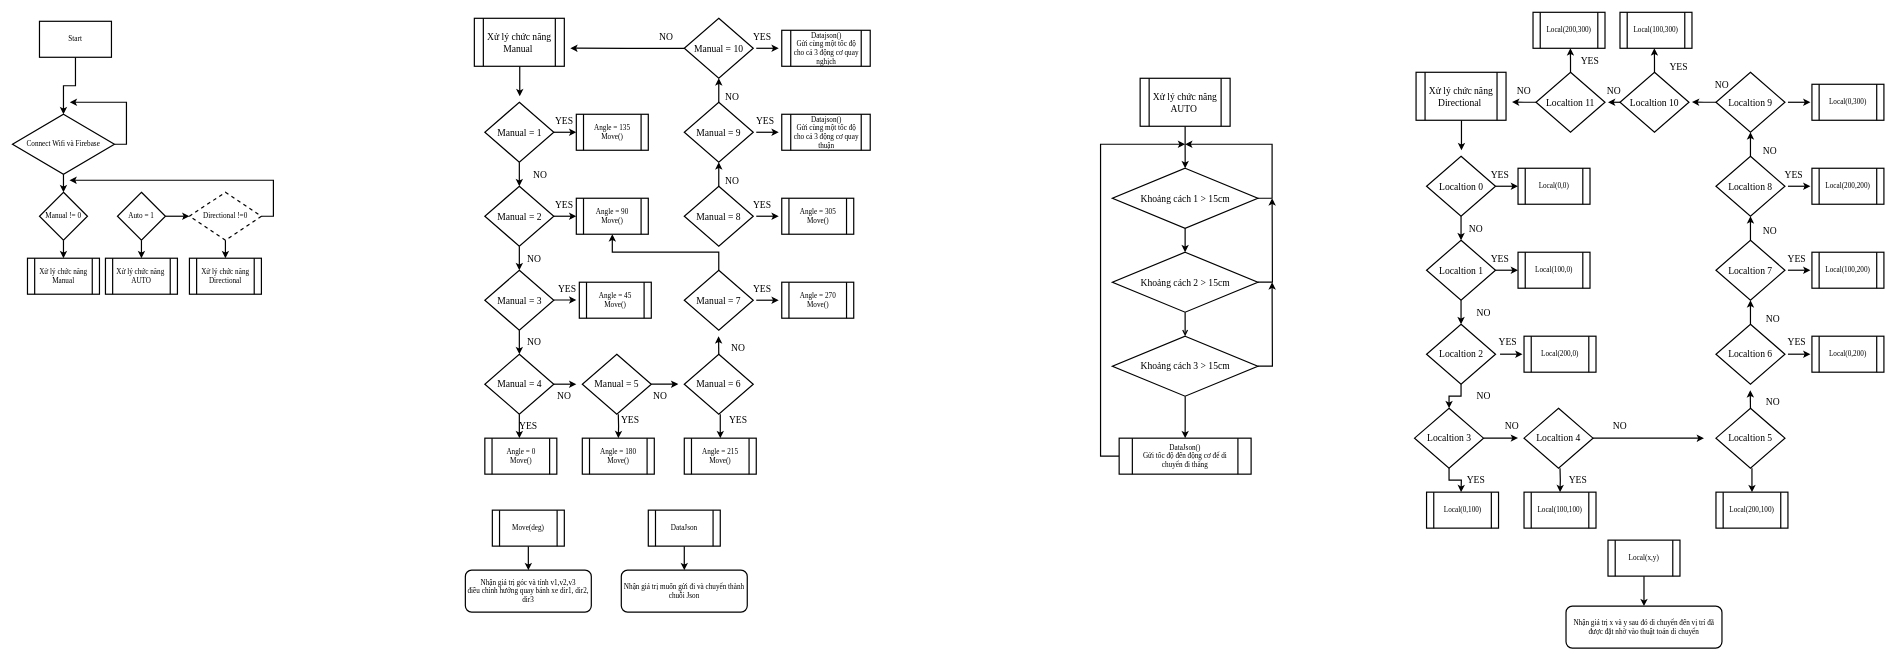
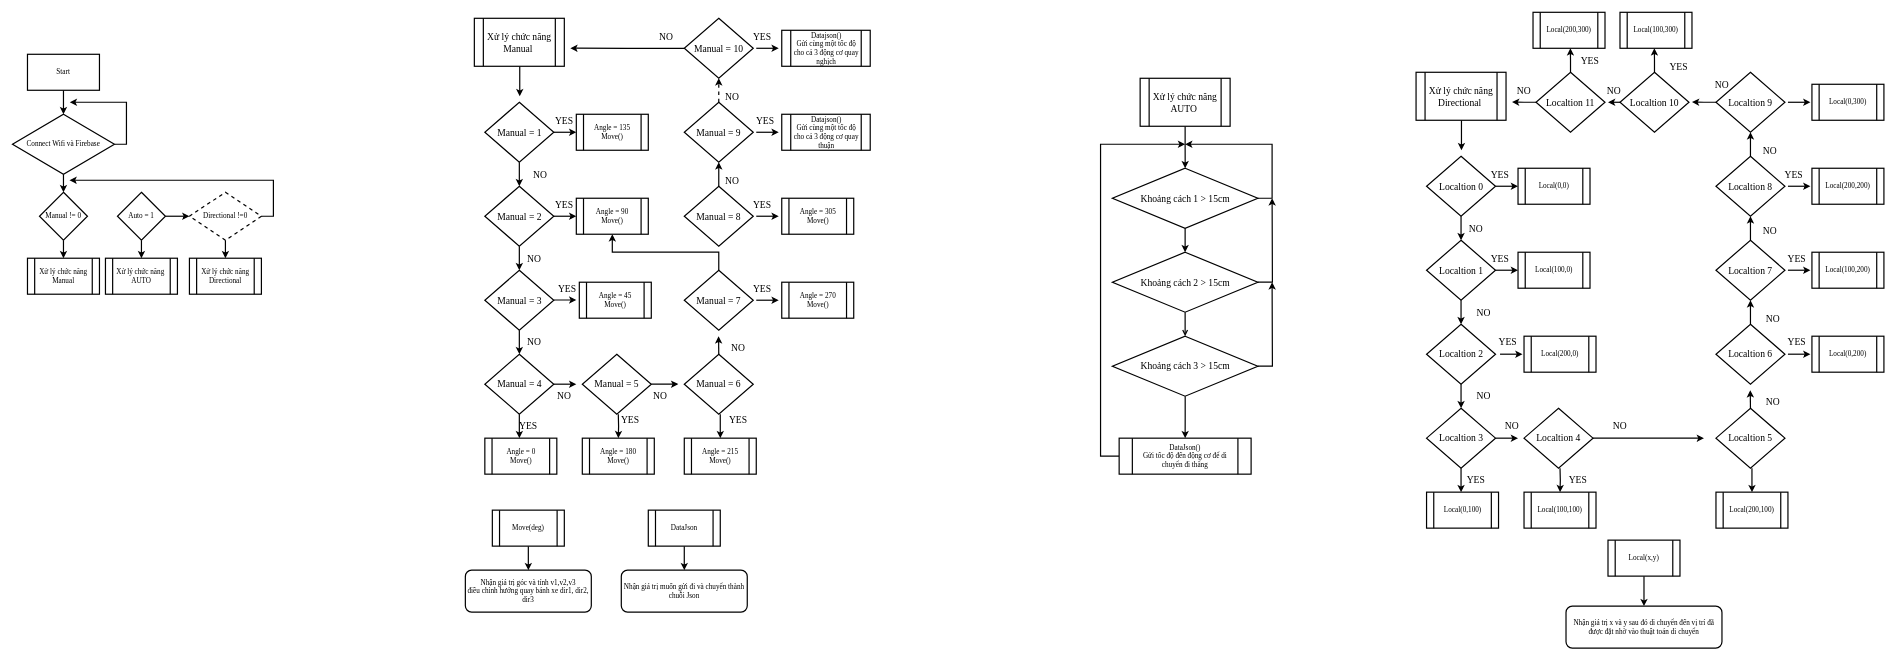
(75, 39) -> (63, 72)
(719, 93) -> (719, 93)
(1449, 438) -> (1461, 438)
